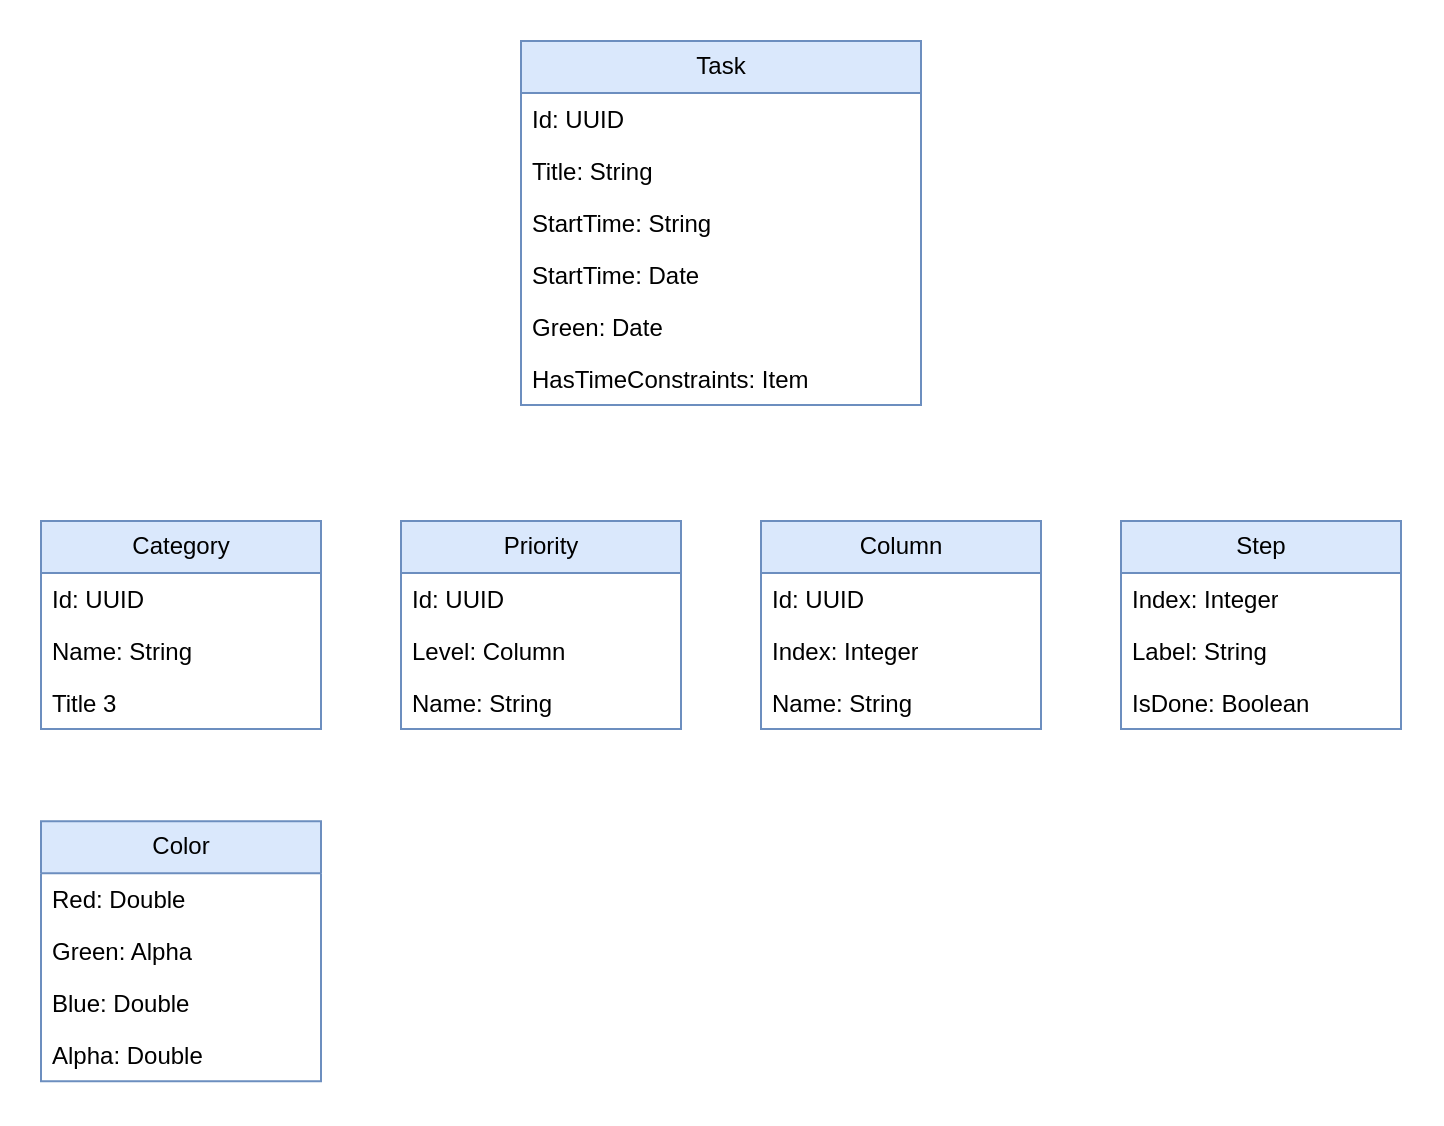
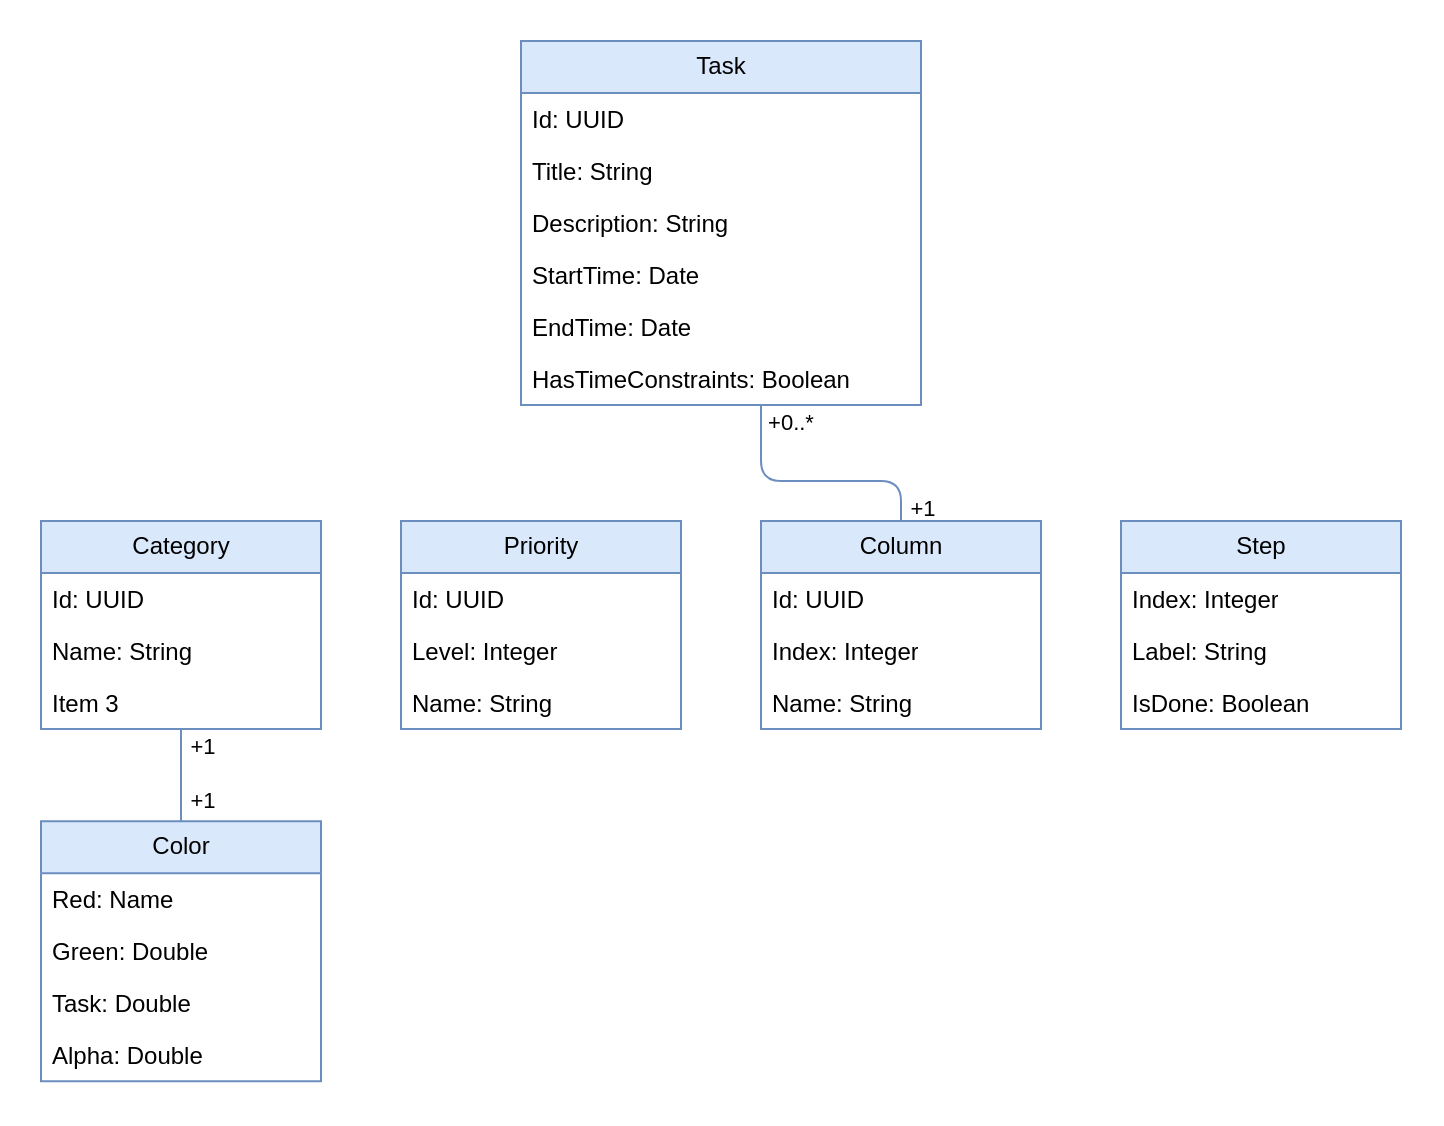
(635, 225) -> (645, 225)
(601, 329) -> (611, 329)
(682, 381) -> (699, 381)
none -> (815, 481)
(488, 653) -> (498, 653)
(91, 705) -> (90, 705)
none -> (181, 777)
(118, 901) -> (107, 901)
(124, 953) -> (131, 953)
(121, 1005) -> (124, 1005)
